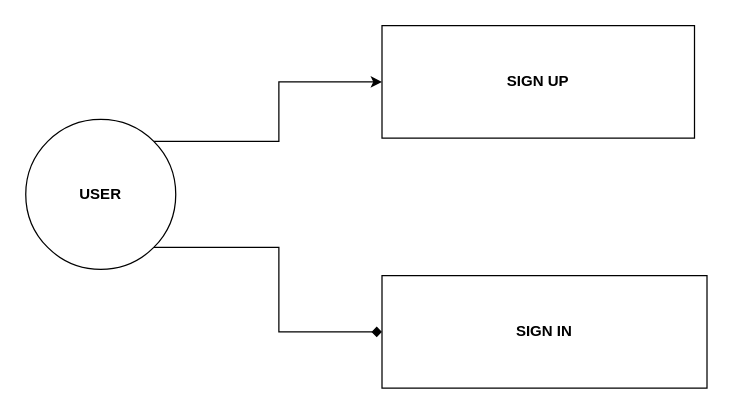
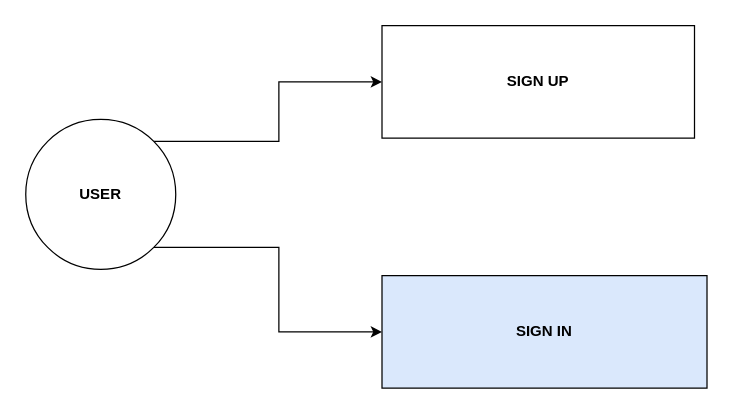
(371, 332) -> (372, 332)
(544, 332) -> (544, 332)
